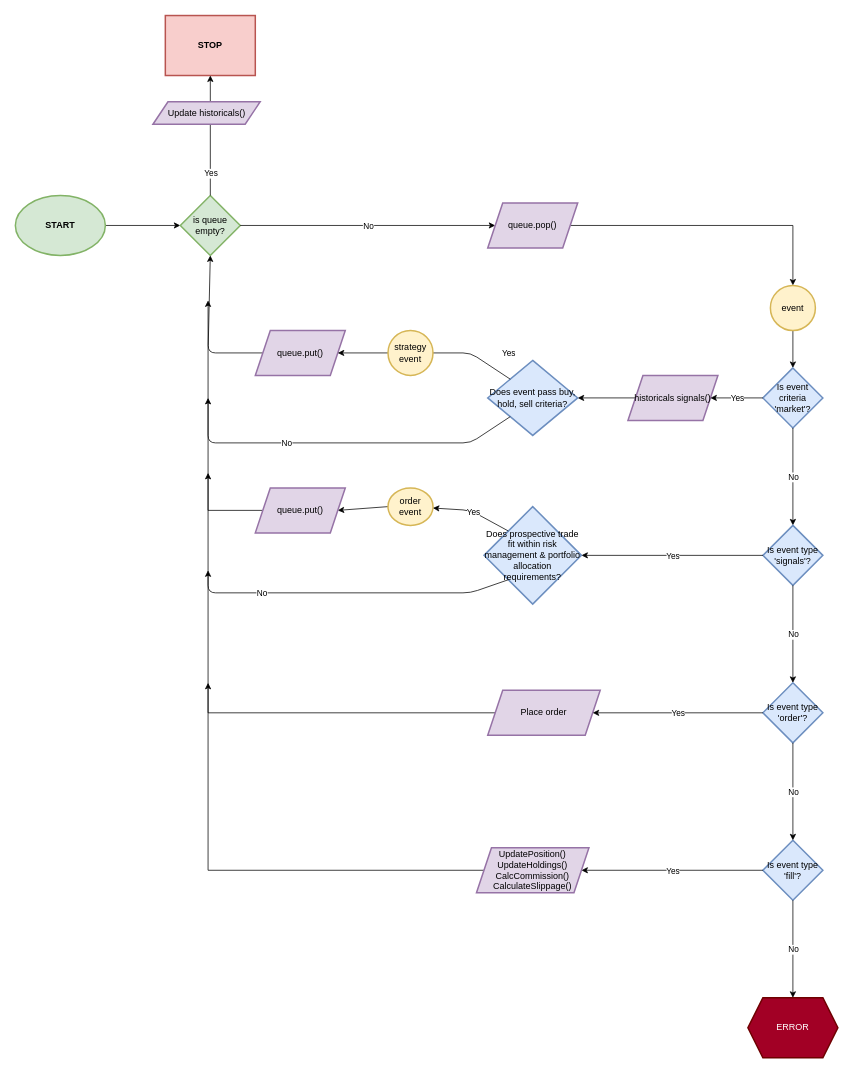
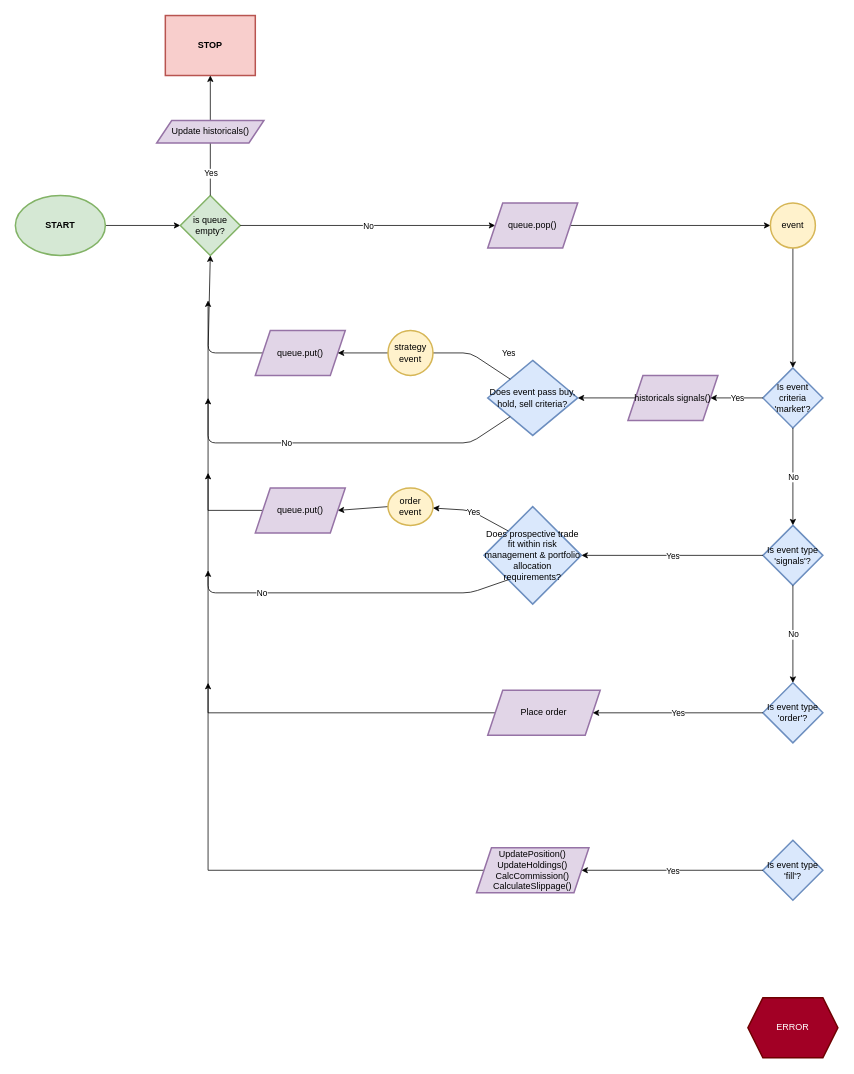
(207, 113) -> (210, 132)
(793, 308) -> (793, 225)
(793, 791) -> none
(793, 948) -> none
